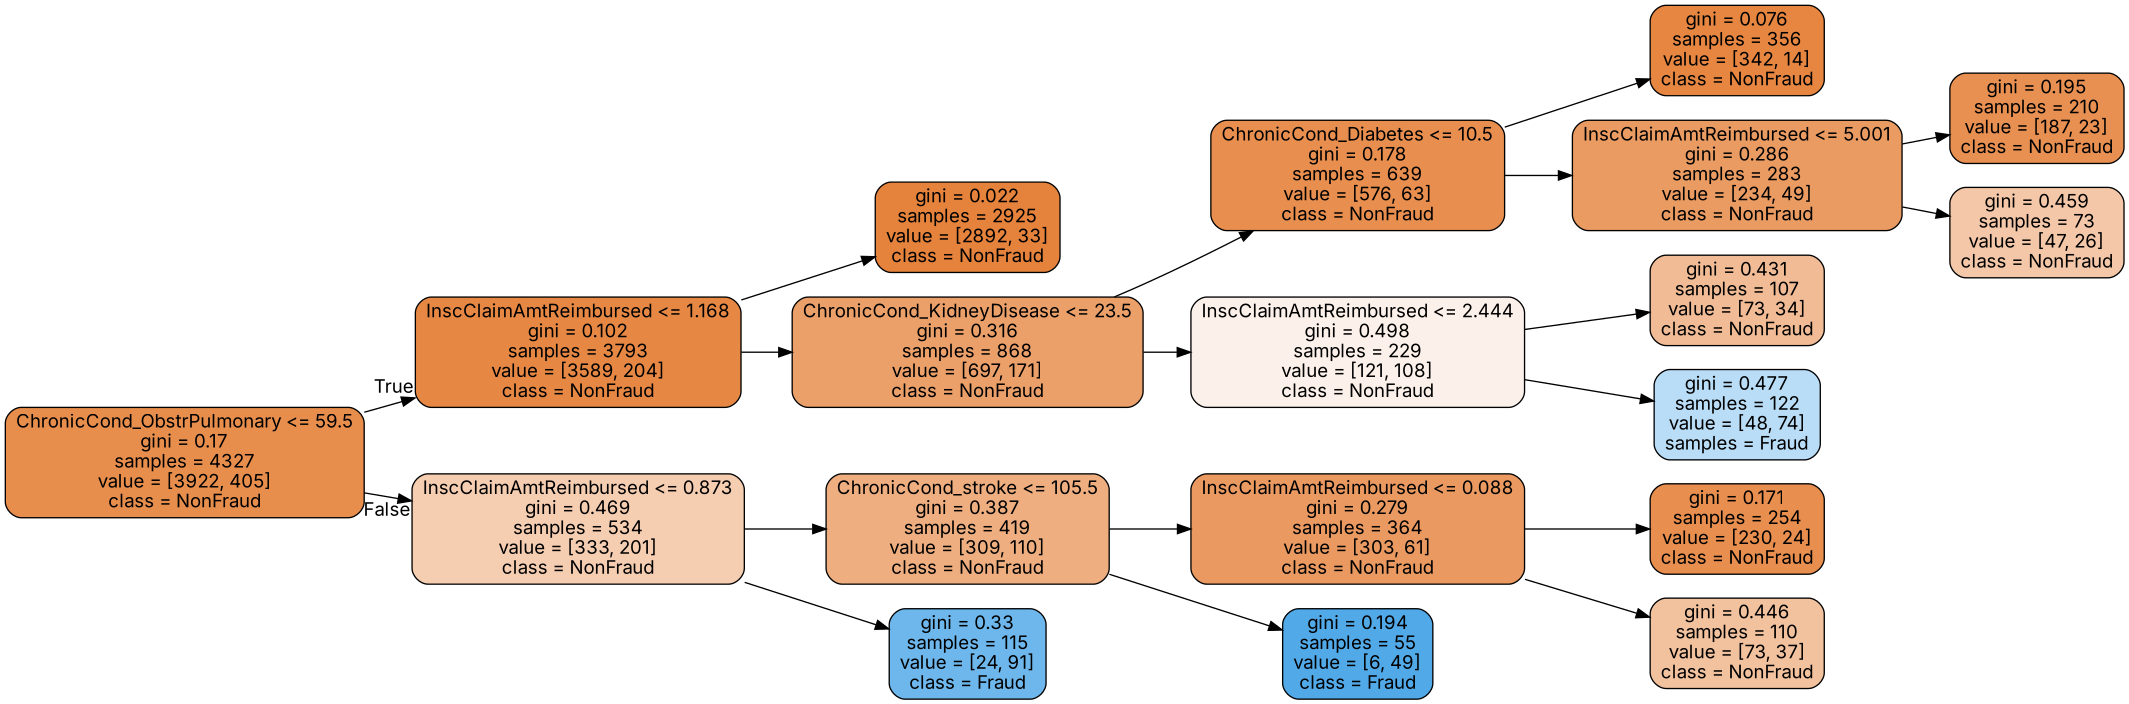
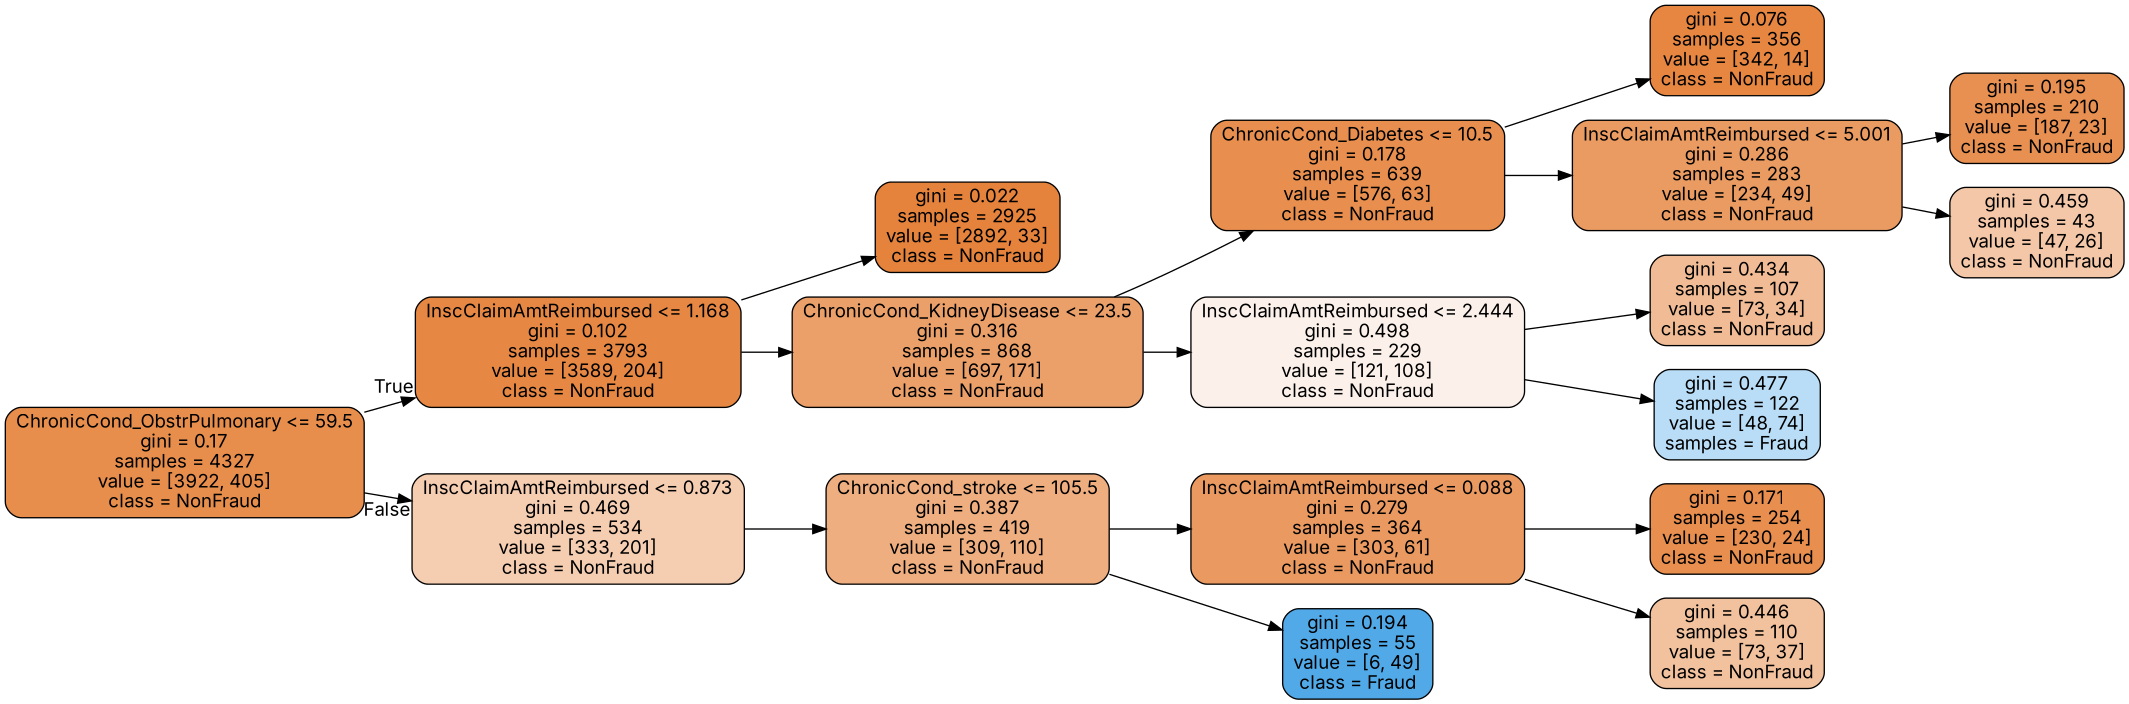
(2037, 233) -> (2037, 233)
(1737, 300) -> (1737, 300)
(968, 654) -> none
